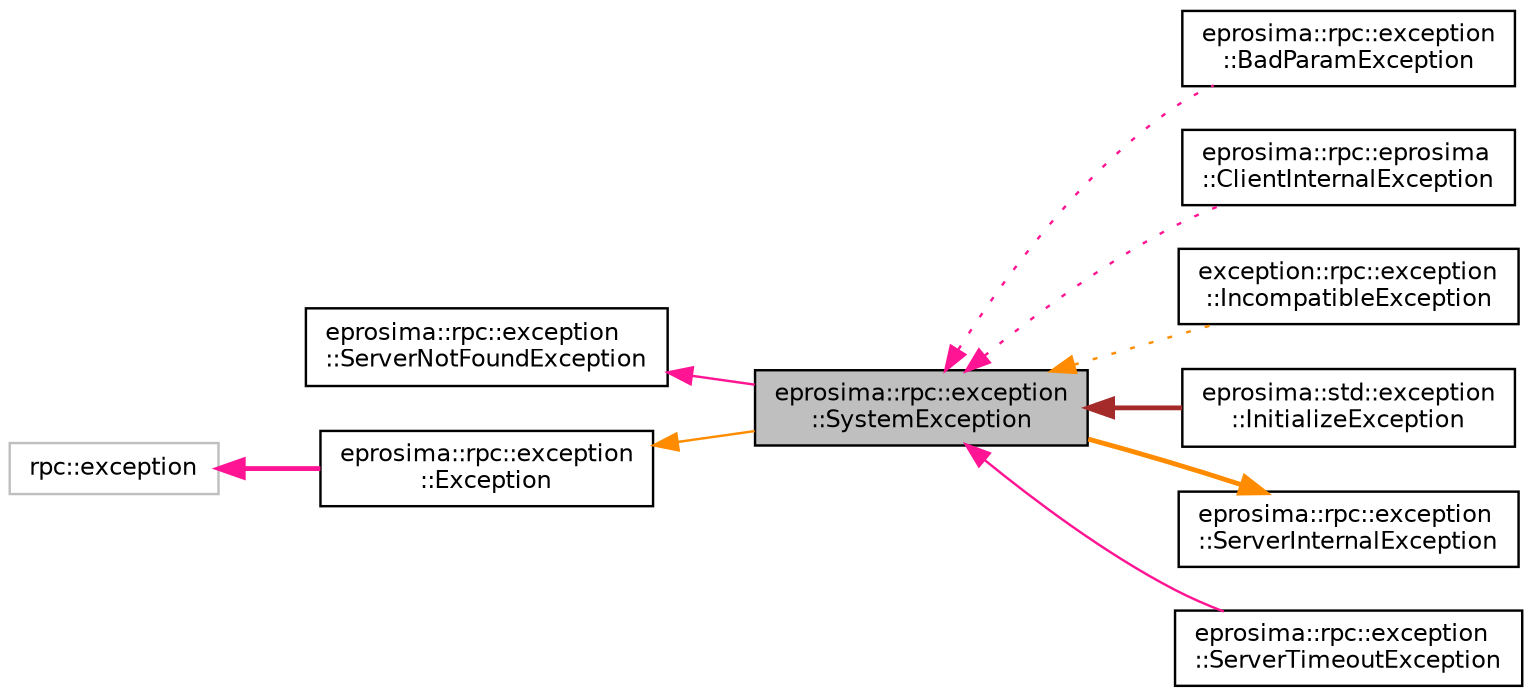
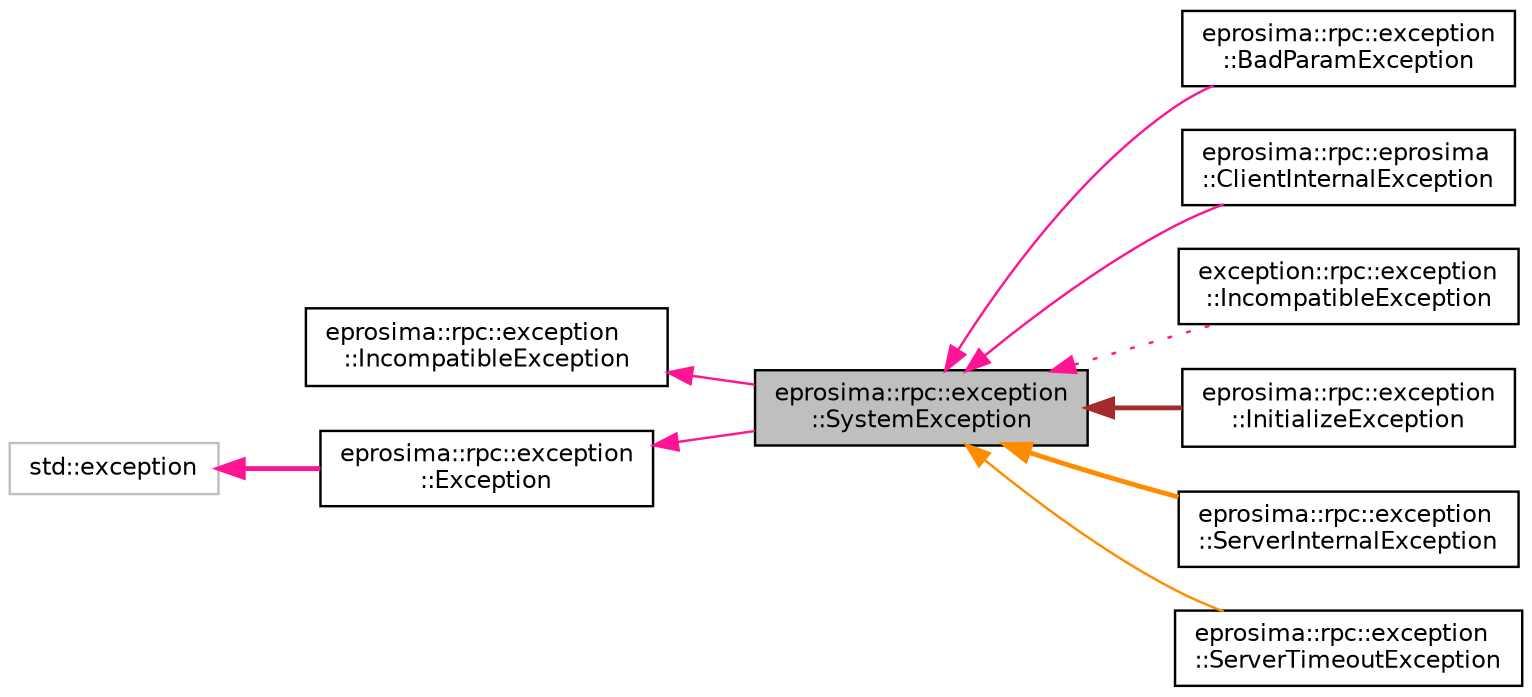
(1070, 201) -> (1070, 201)
(1099, 271) -> (1099, 271)
(1146, 344) -> (1146, 344)
(487, 347) -> (487, 347)
(1349, 408) -> (1349, 408)
(716, 436) -> (716, 436)
(1165, 461) -> (1103, 476)
(114, 469) -> (114, 469)
(1099, 545) -> (1099, 545)
